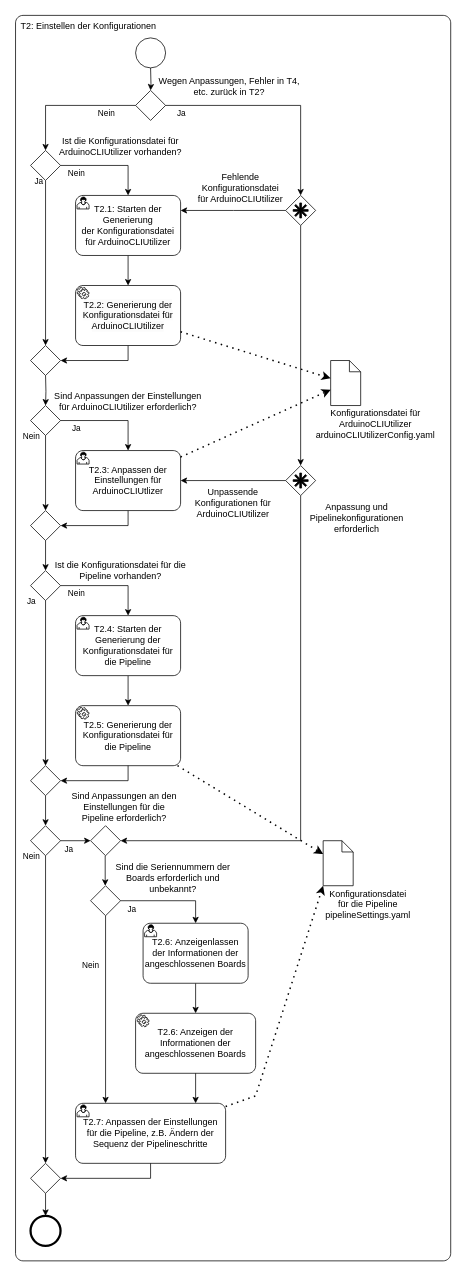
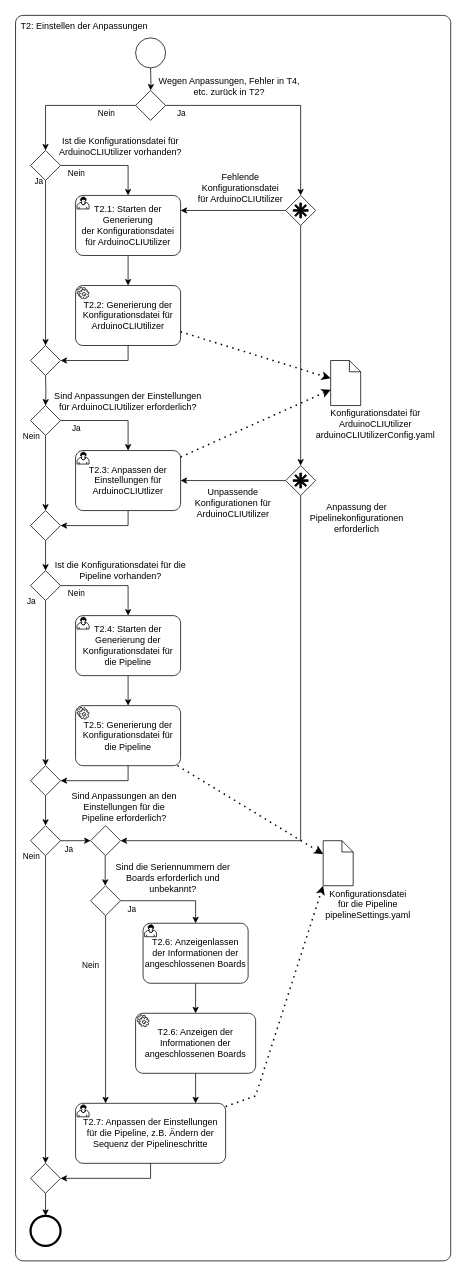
(96, 26) -> (88, 26)
(357, 518) -> (357, 518)
